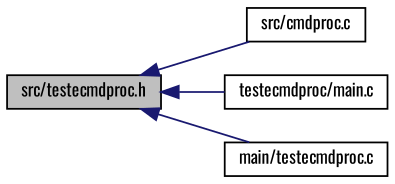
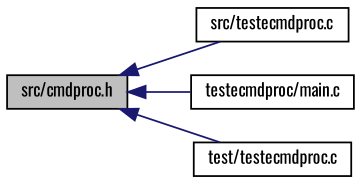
(306, 25) -> (272, 25)
(84, 92) -> (67, 92)
(306, 159) -> (272, 159)
